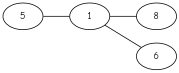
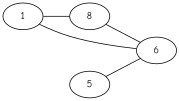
(56, 16) -> (123, 67)
none -> (123, 33)
